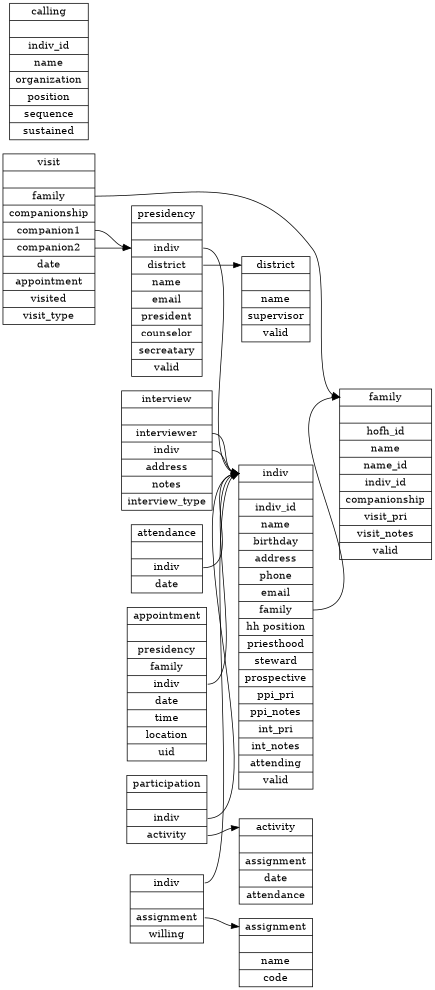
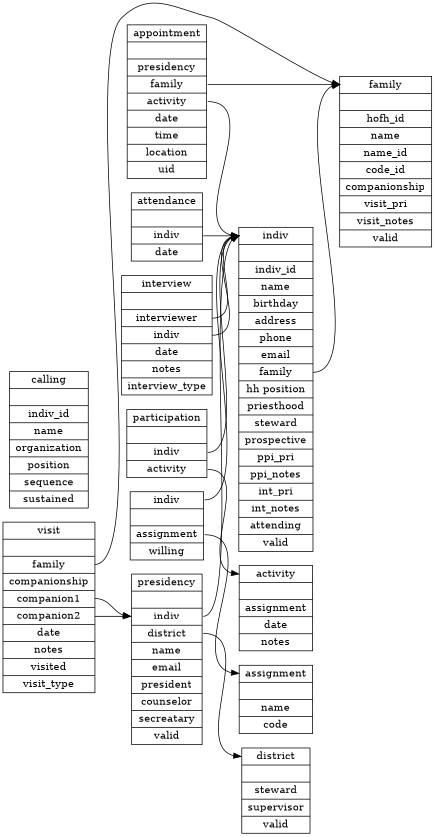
none -> (270, 85)
(49, 281) -> (49, 650)
(276, 299) -> (276, 790)
(167, 467) -> (167, 352)
(386, 482) -> (386, 170)
(167, 684) -> (167, 101)
(276, 895) -> (276, 642)
